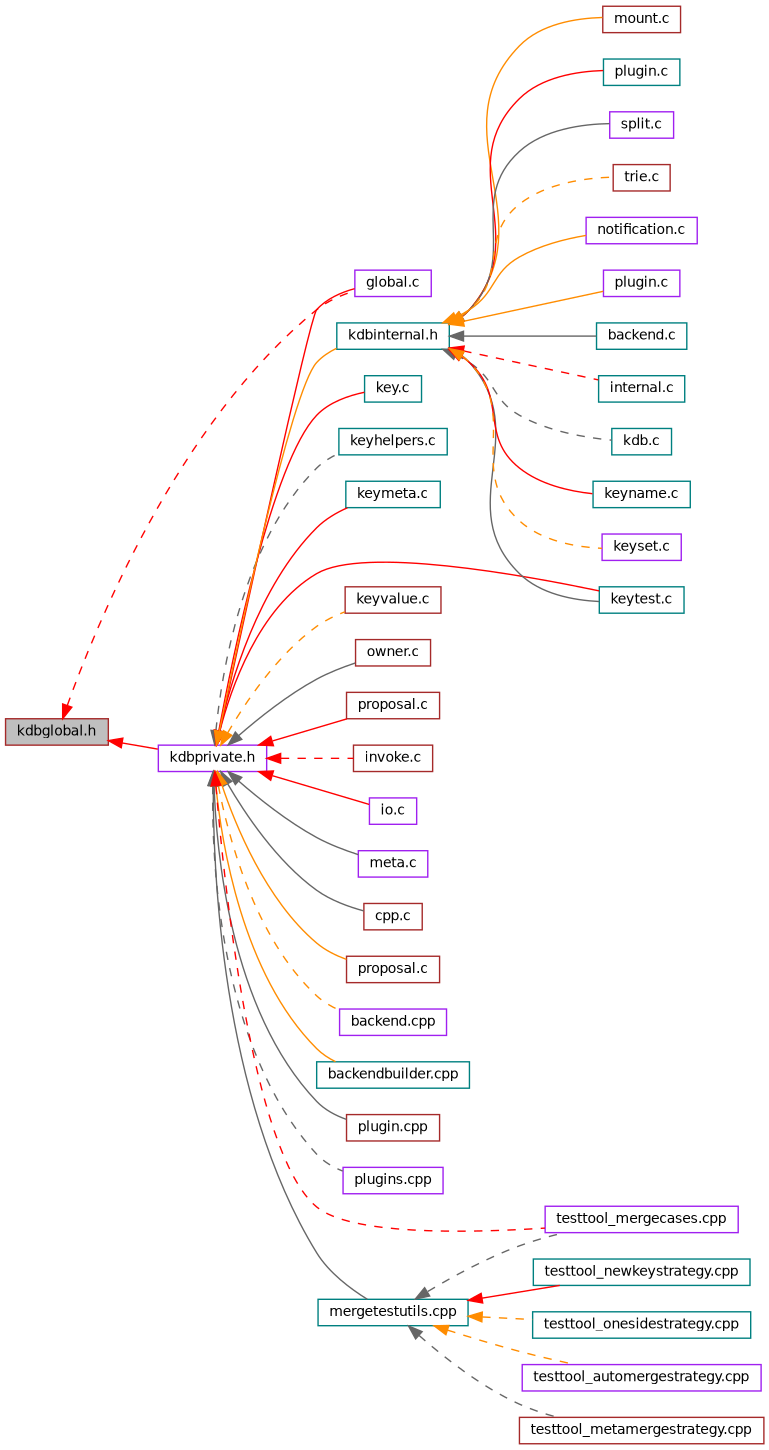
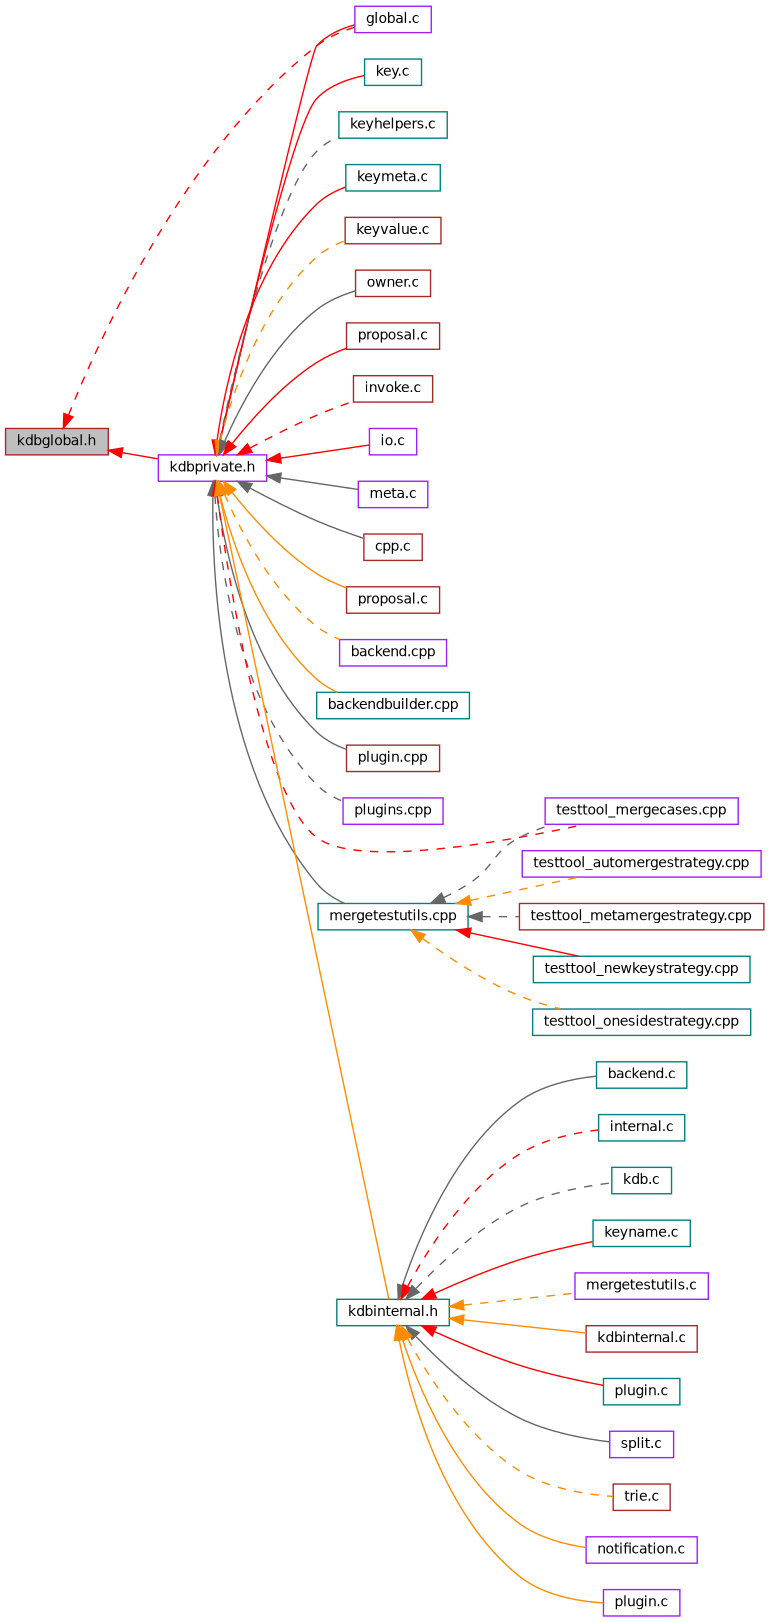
(642, 19) -> (642, 1339)
(642, 547) -> (642, 1286)
(642, 600) -> none
